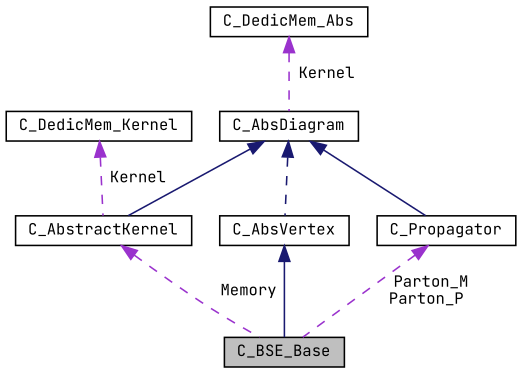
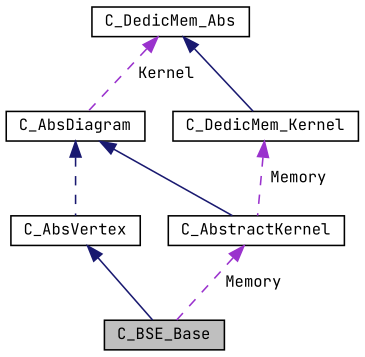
none -> (224, 80)
(134, 178) -> (295, 178)
(446, 231) -> none
